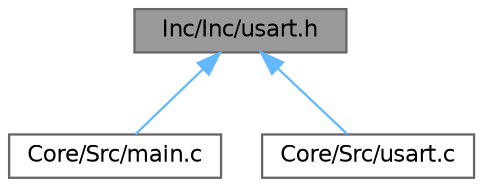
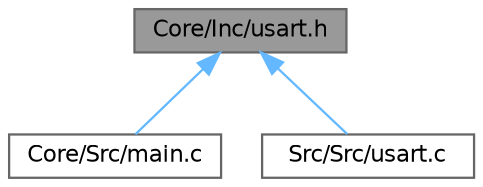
(240, 31) -> (240, 31)
(368, 156) -> (368, 156)
